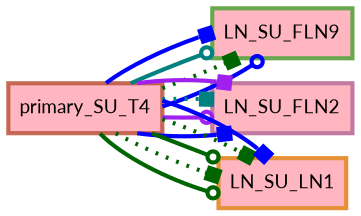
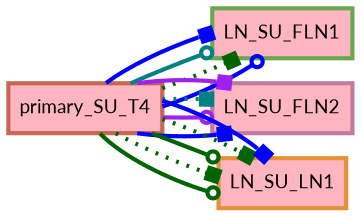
(282, 33) -> (282, 33)
